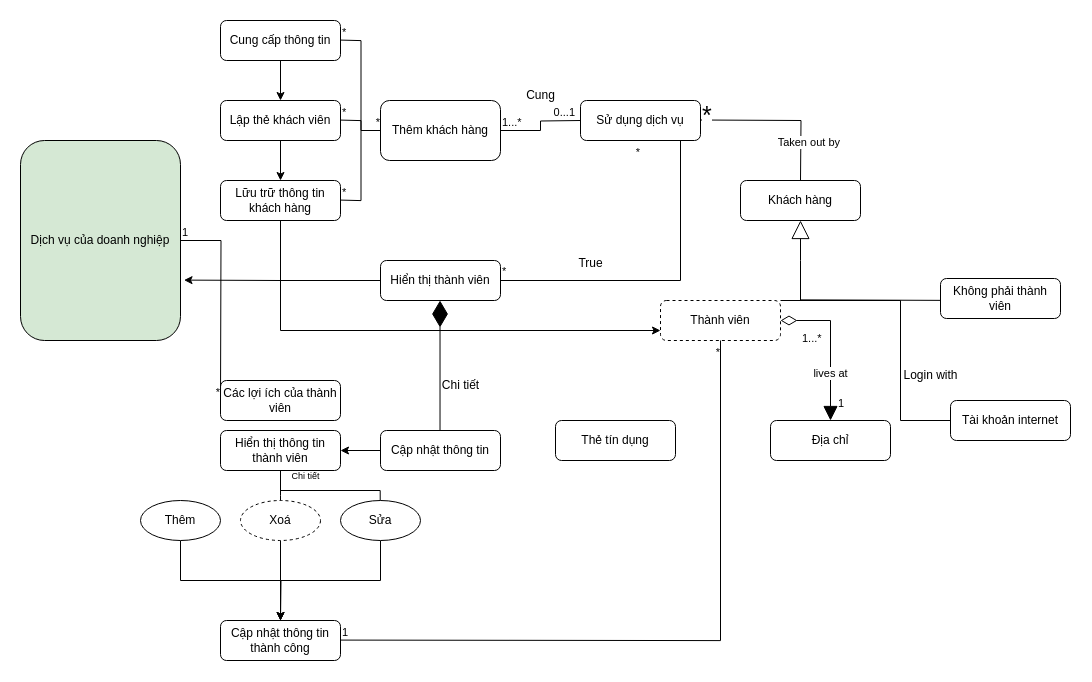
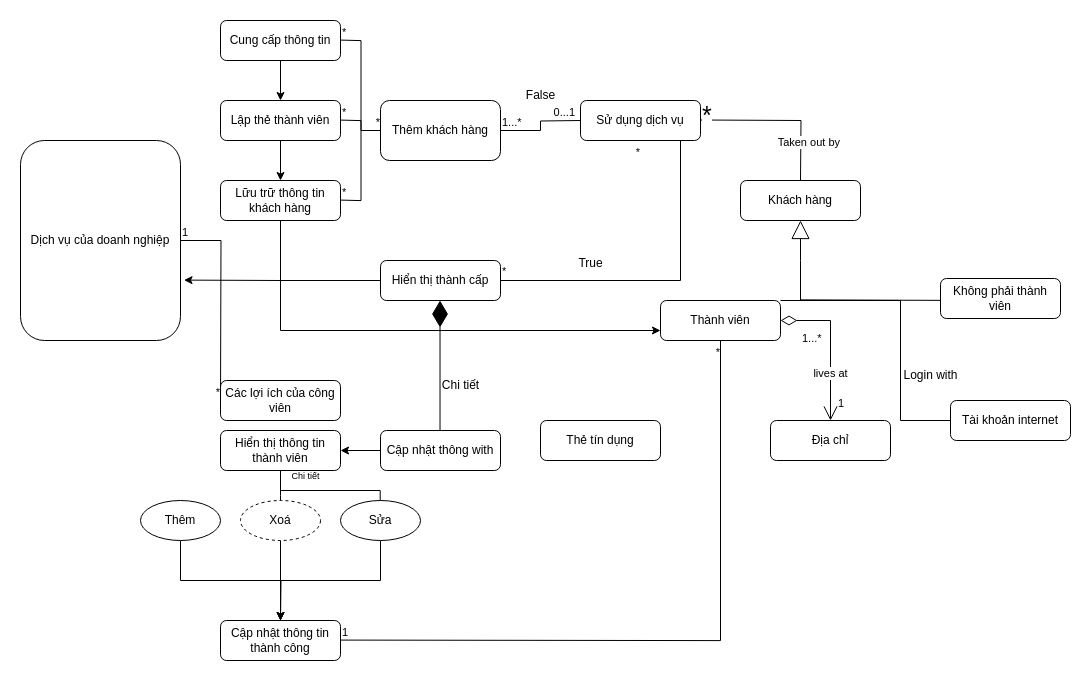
(541, 96) -> (541, 96)
(281, 121) -> (281, 121)
(101, 241) -> (101, 241)
(441, 281) -> (441, 281)
(721, 321) -> (721, 321)
(281, 401) -> (281, 401)
(831, 405) -> (831, 410)
(616, 441) -> (601, 441)
(441, 451) -> (441, 451)
